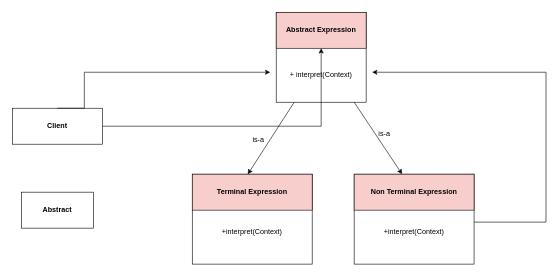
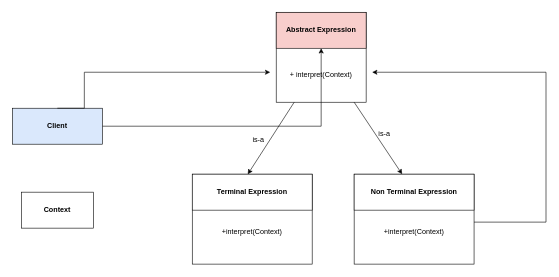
(57, 126) -> (57, 126)
(252, 192) -> (252, 192)
(414, 192) -> (414, 192)
(57, 210) -> (57, 210)
